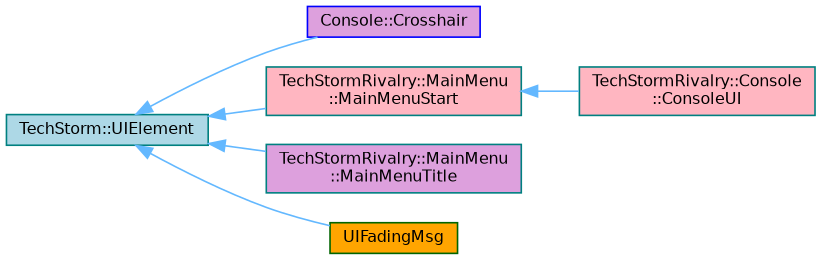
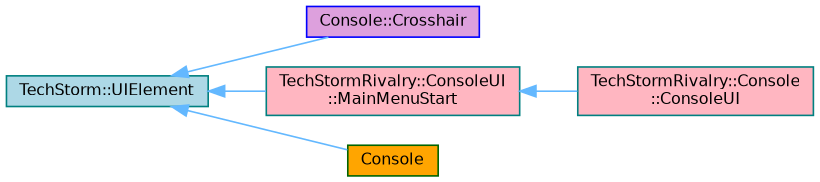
(394, 91) -> (393, 91)
(394, 169) -> none
(394, 238) -> (393, 161)
